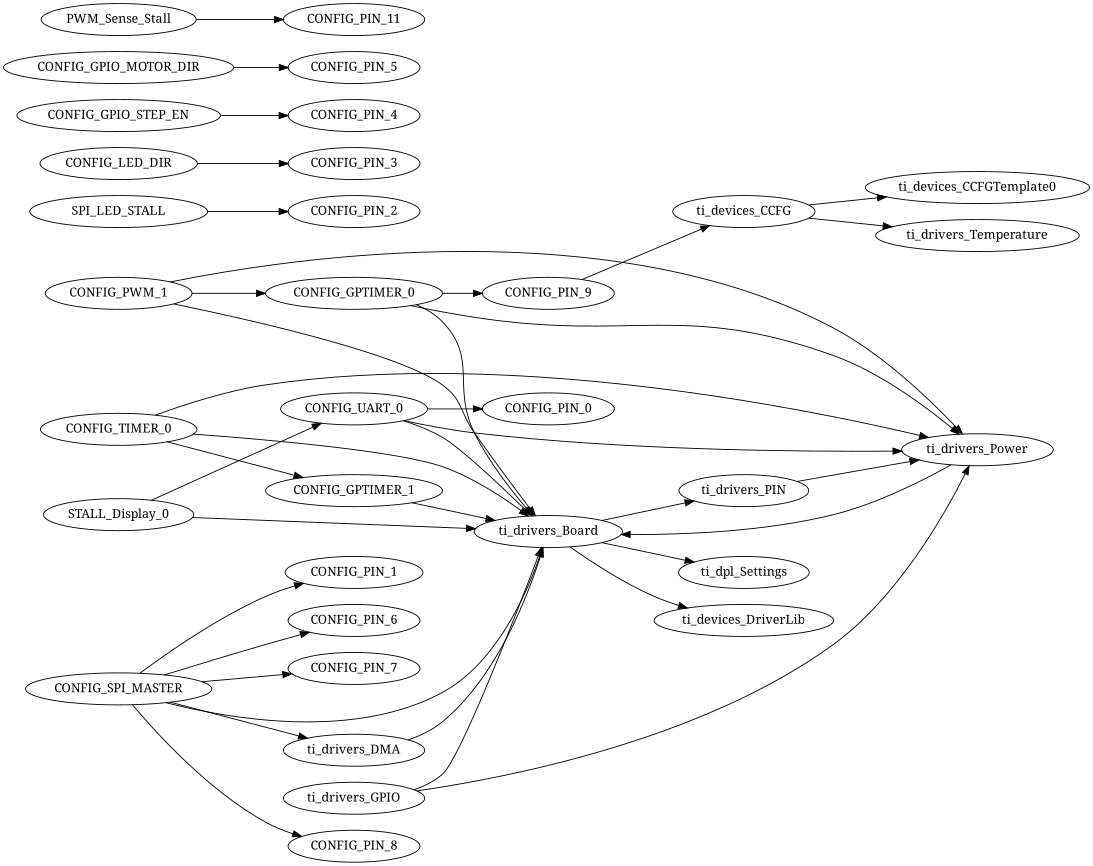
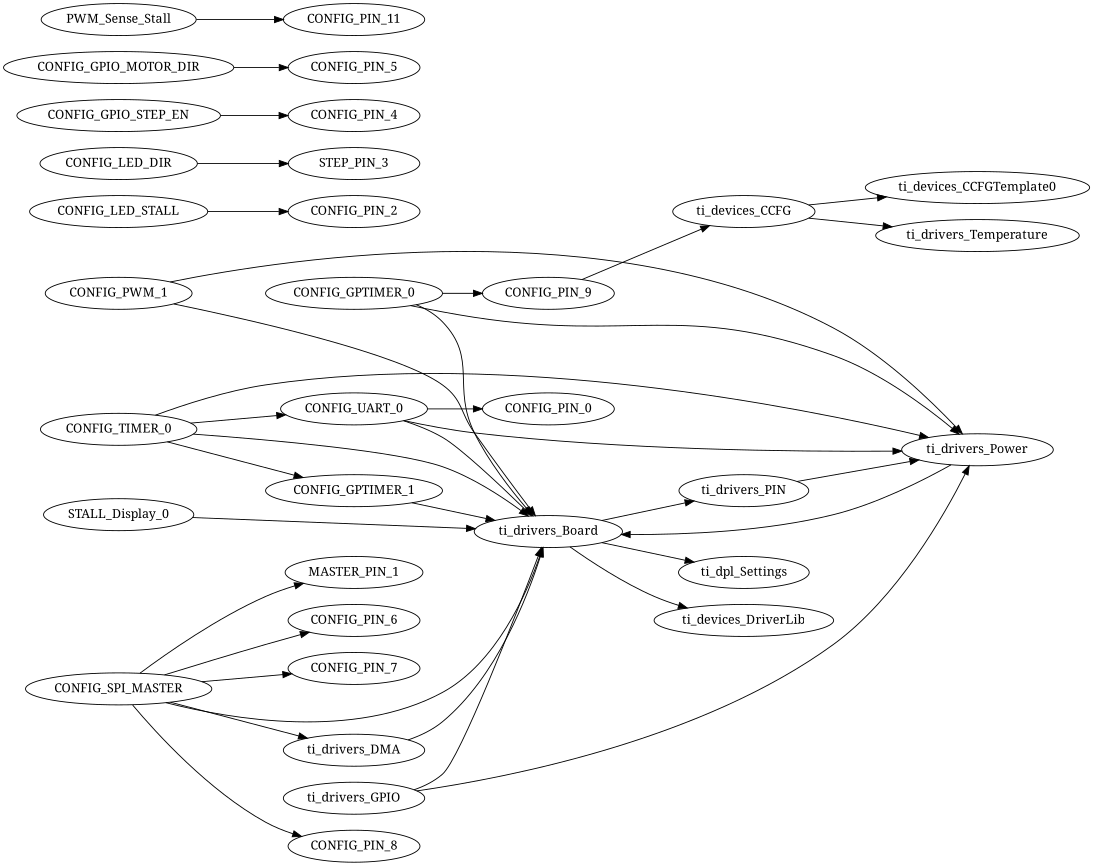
(354, 164) -> (354, 164)
(119, 212) -> (119, 212)
(224, 293) -> none
(228, 465) -> (234, 419)
(354, 572) -> (354, 572)
